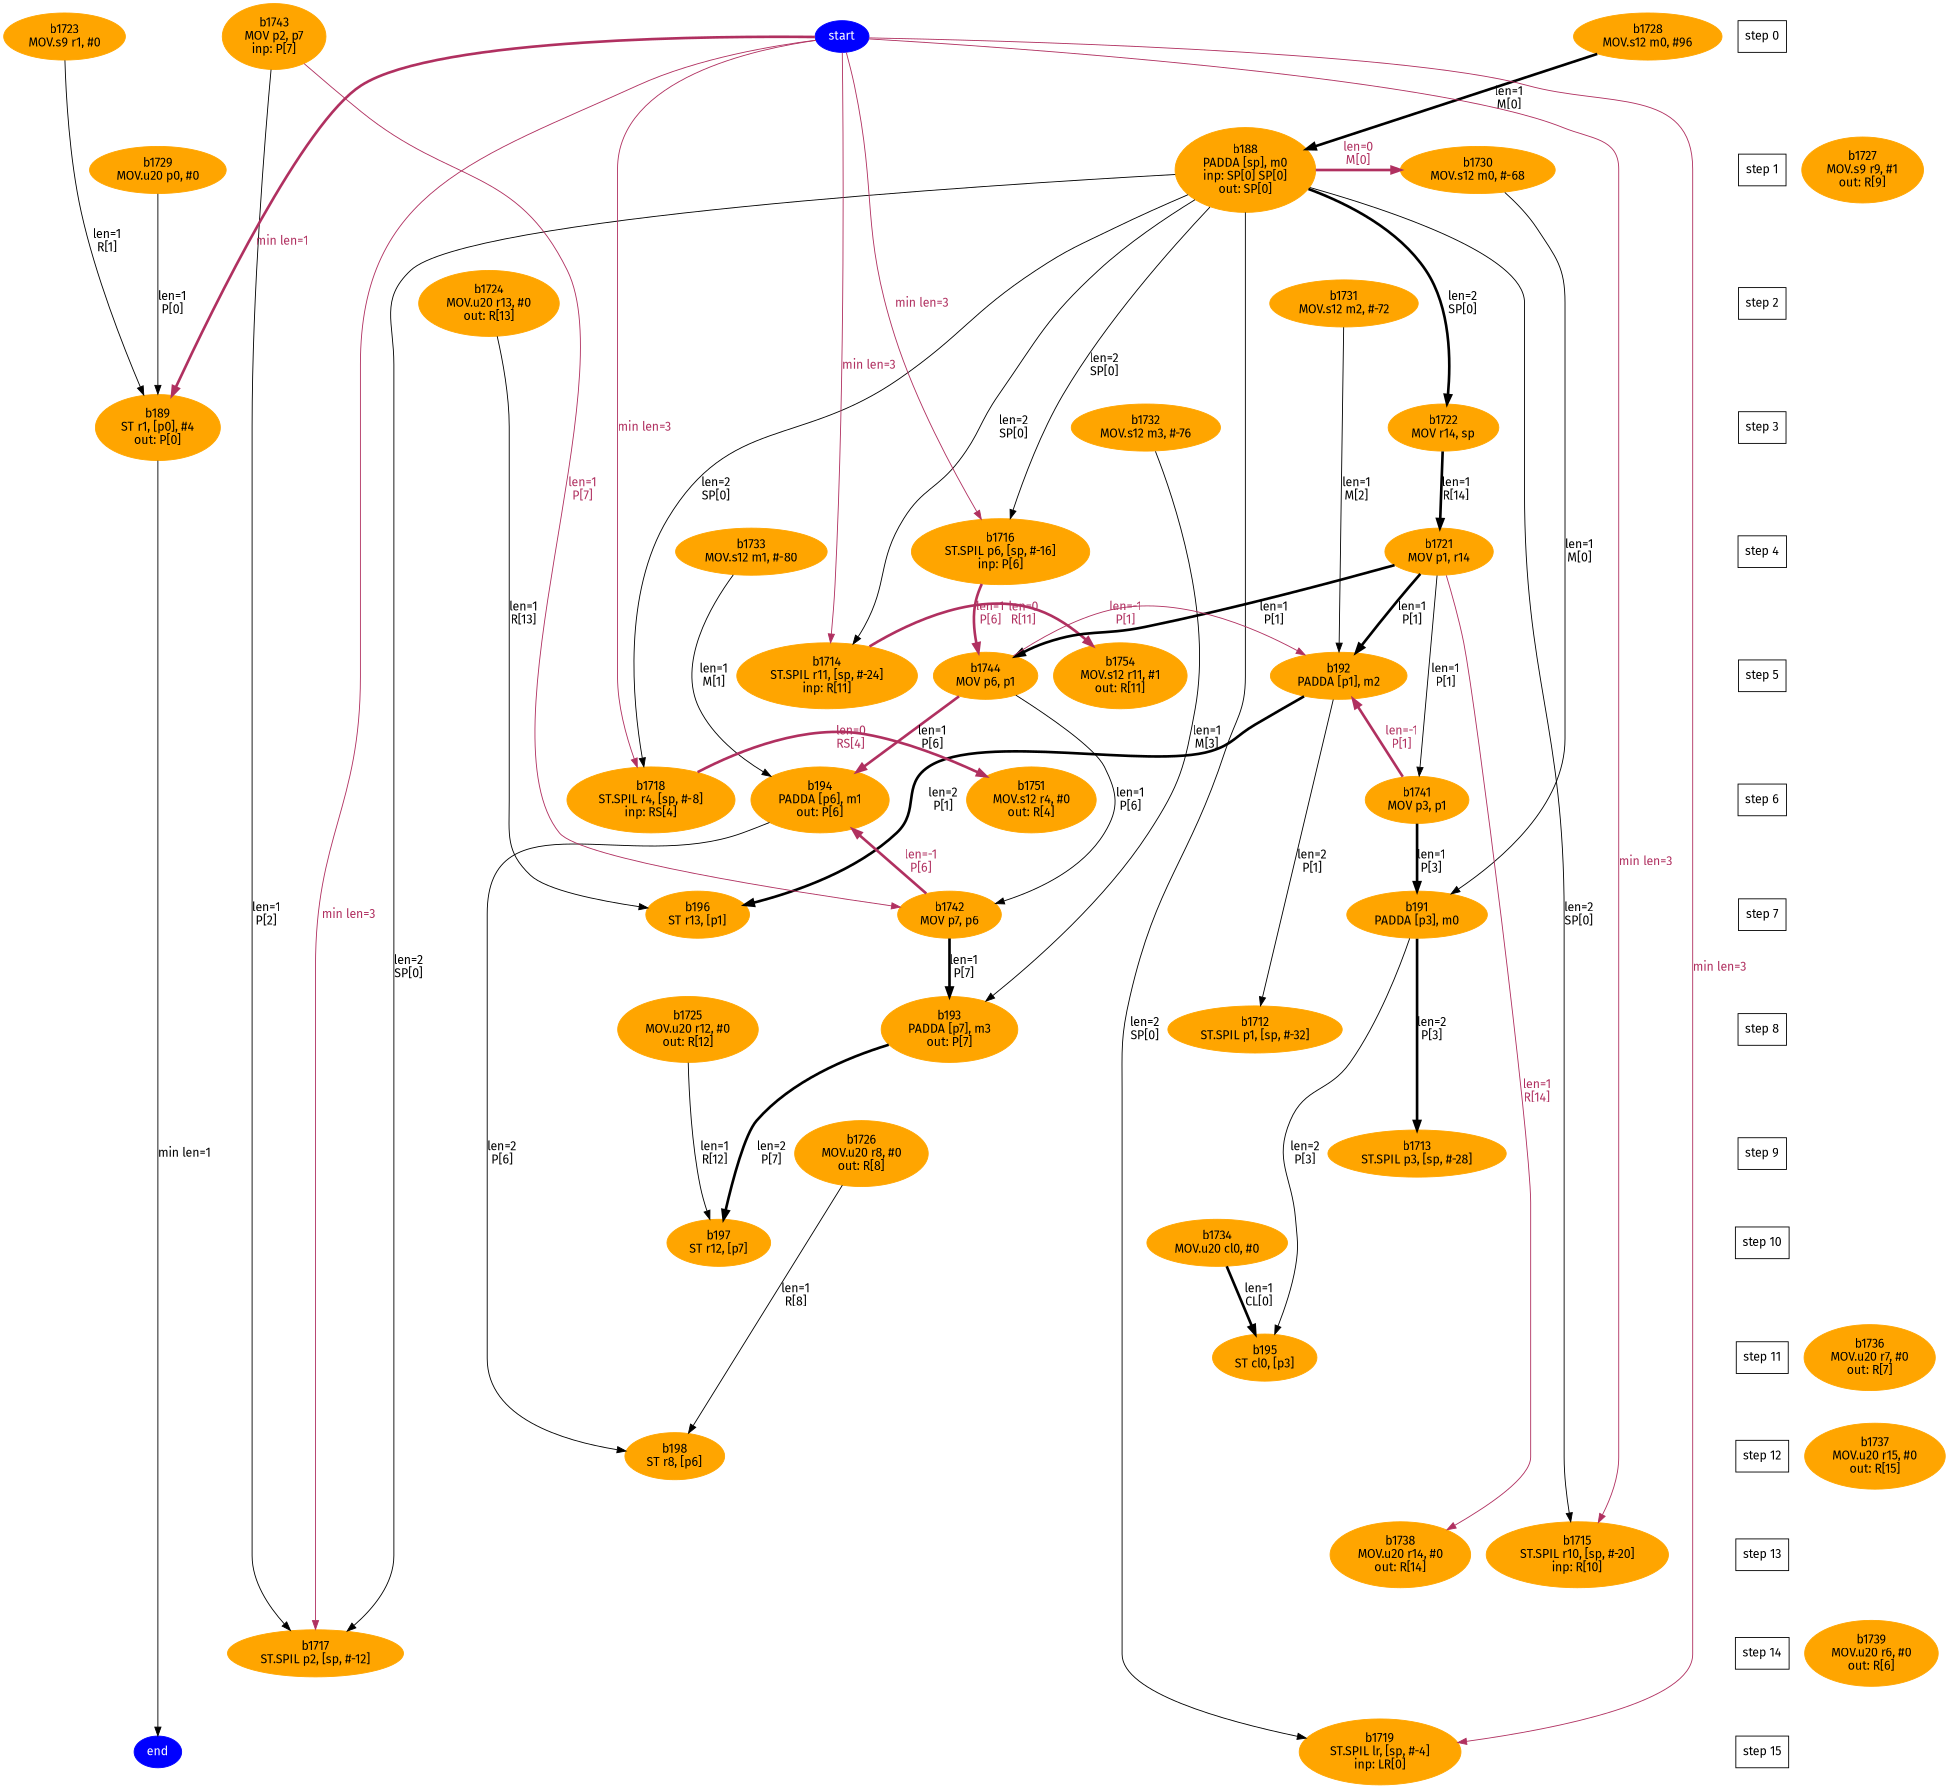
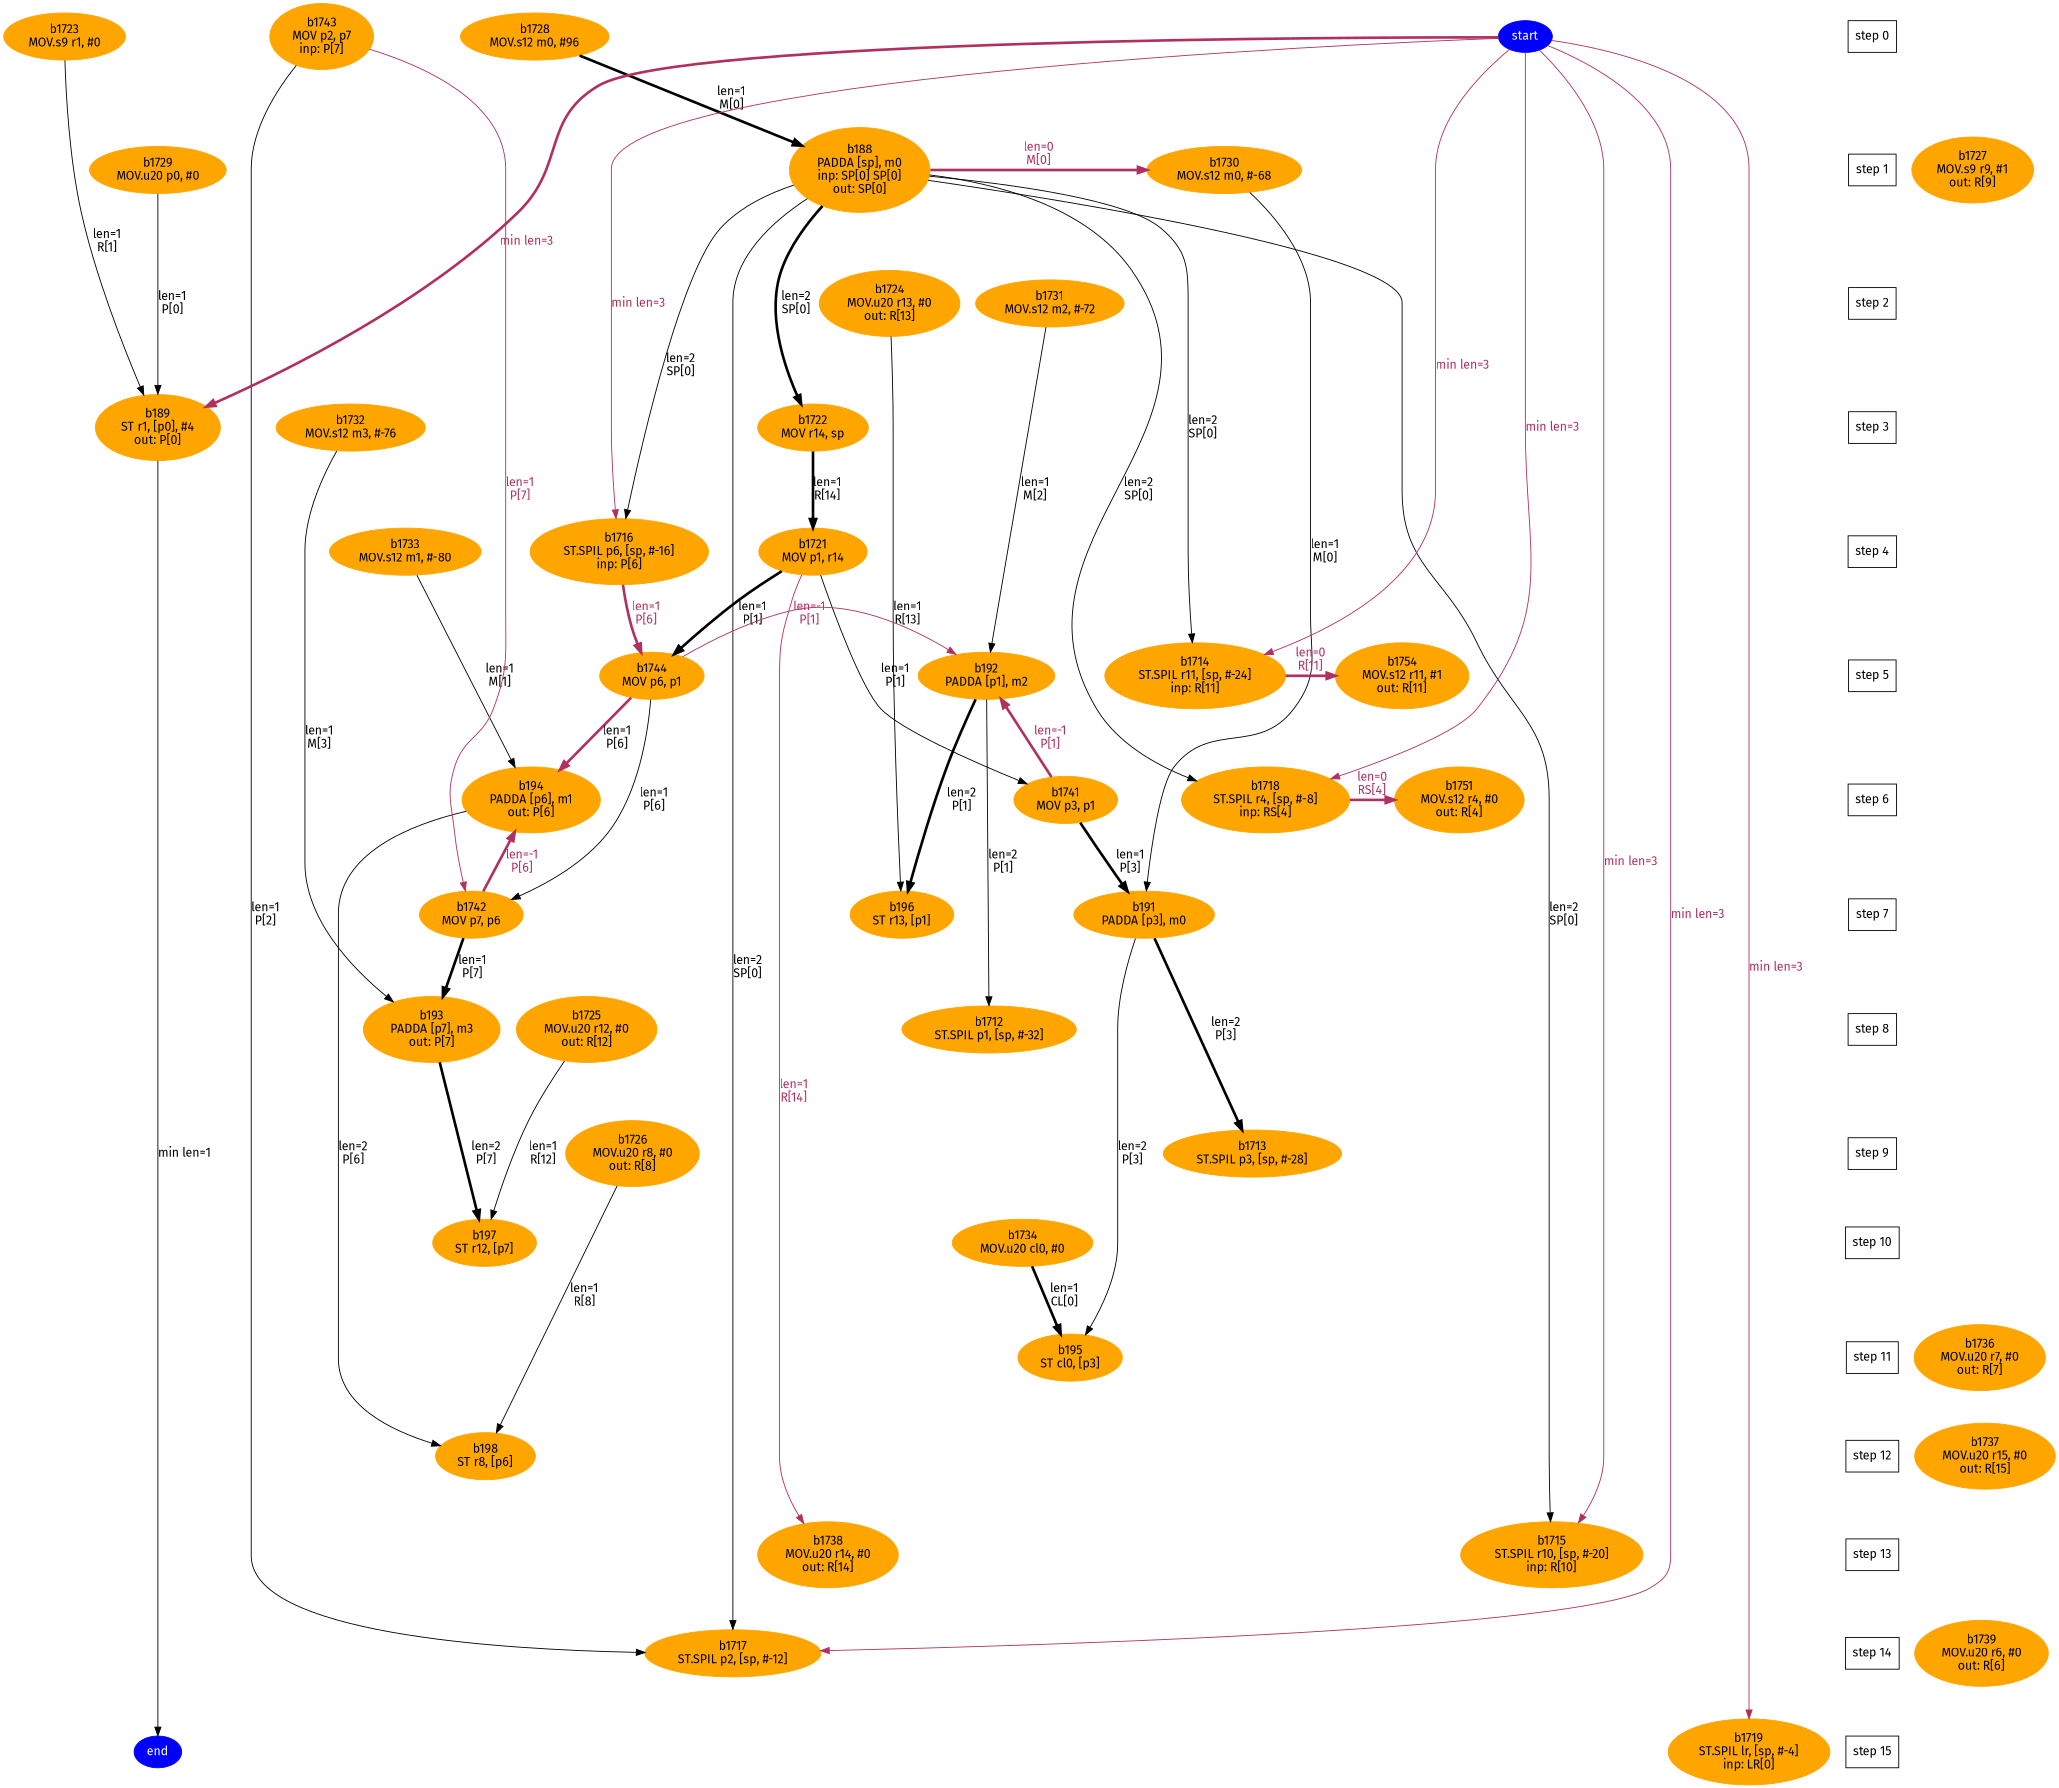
(282, 241) -> (526, 241)
(1390, 609) -> none
(1125, 1023) -> none
